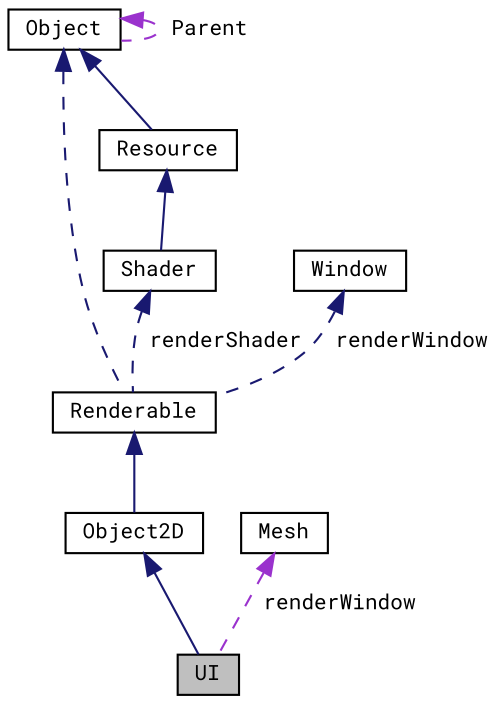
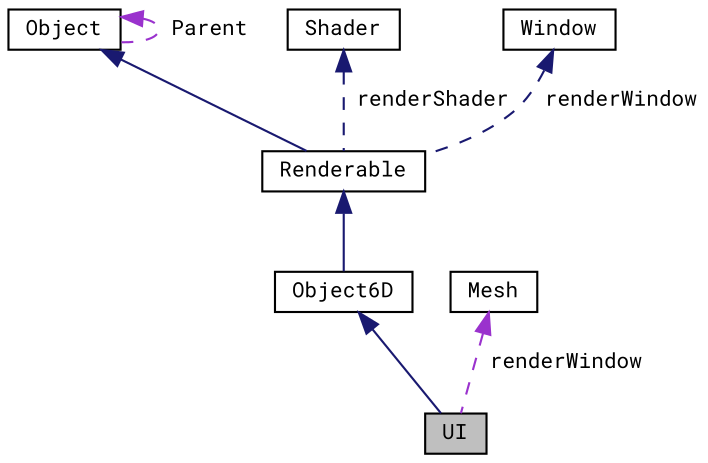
(168, 150) -> none
(73, 236) -> (214, 105)
(134, 533) -> (344, 292)
